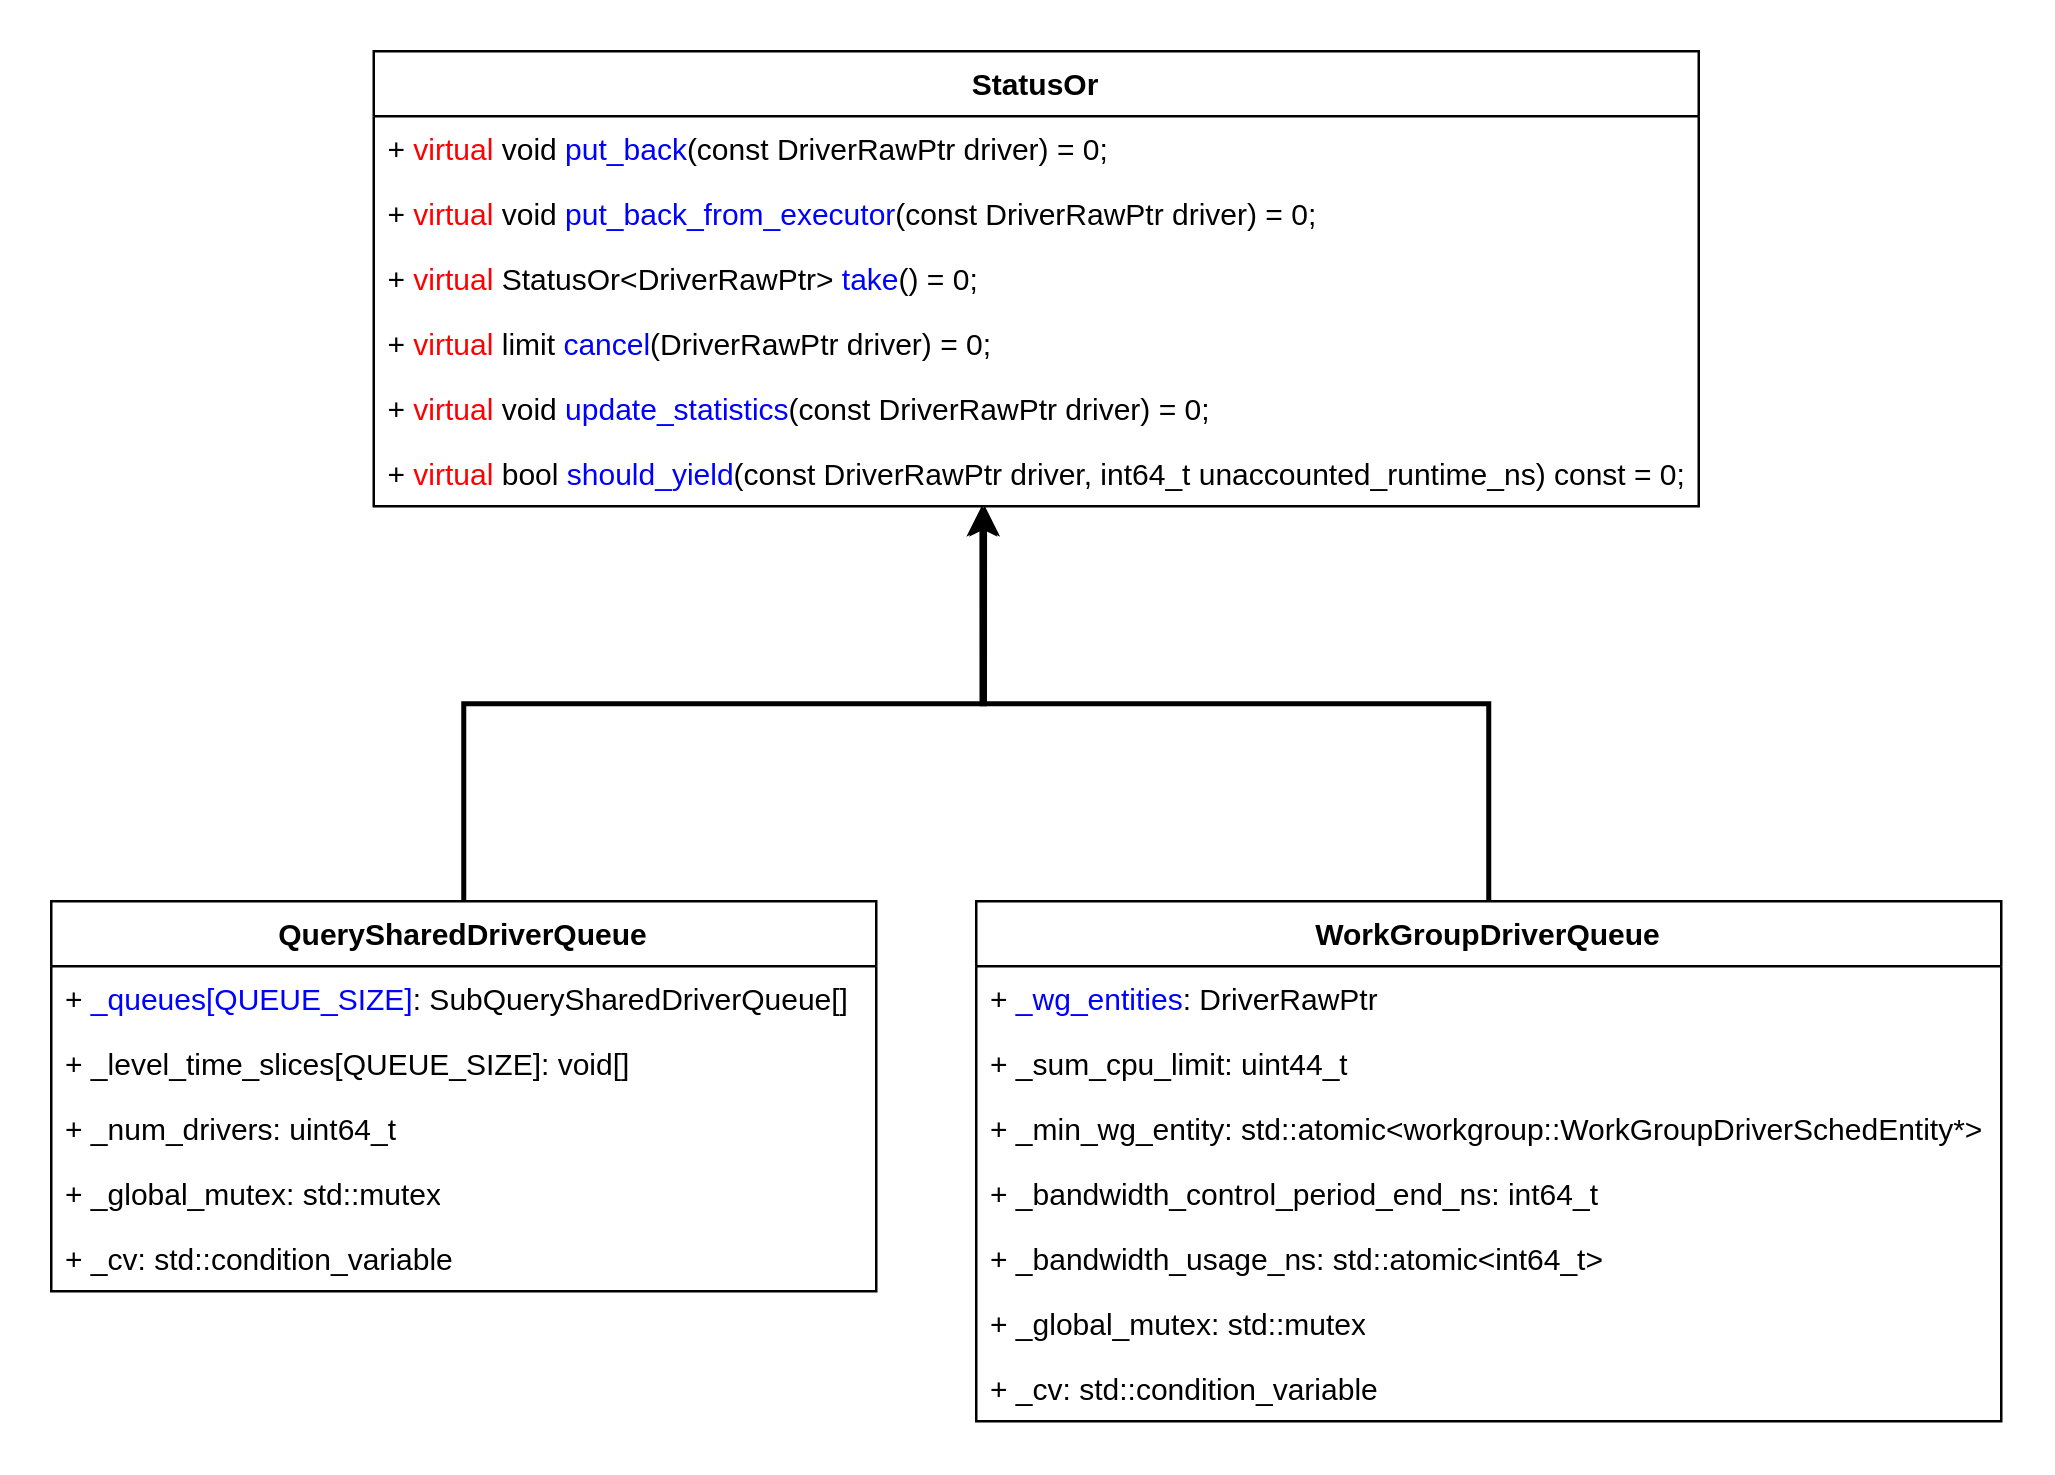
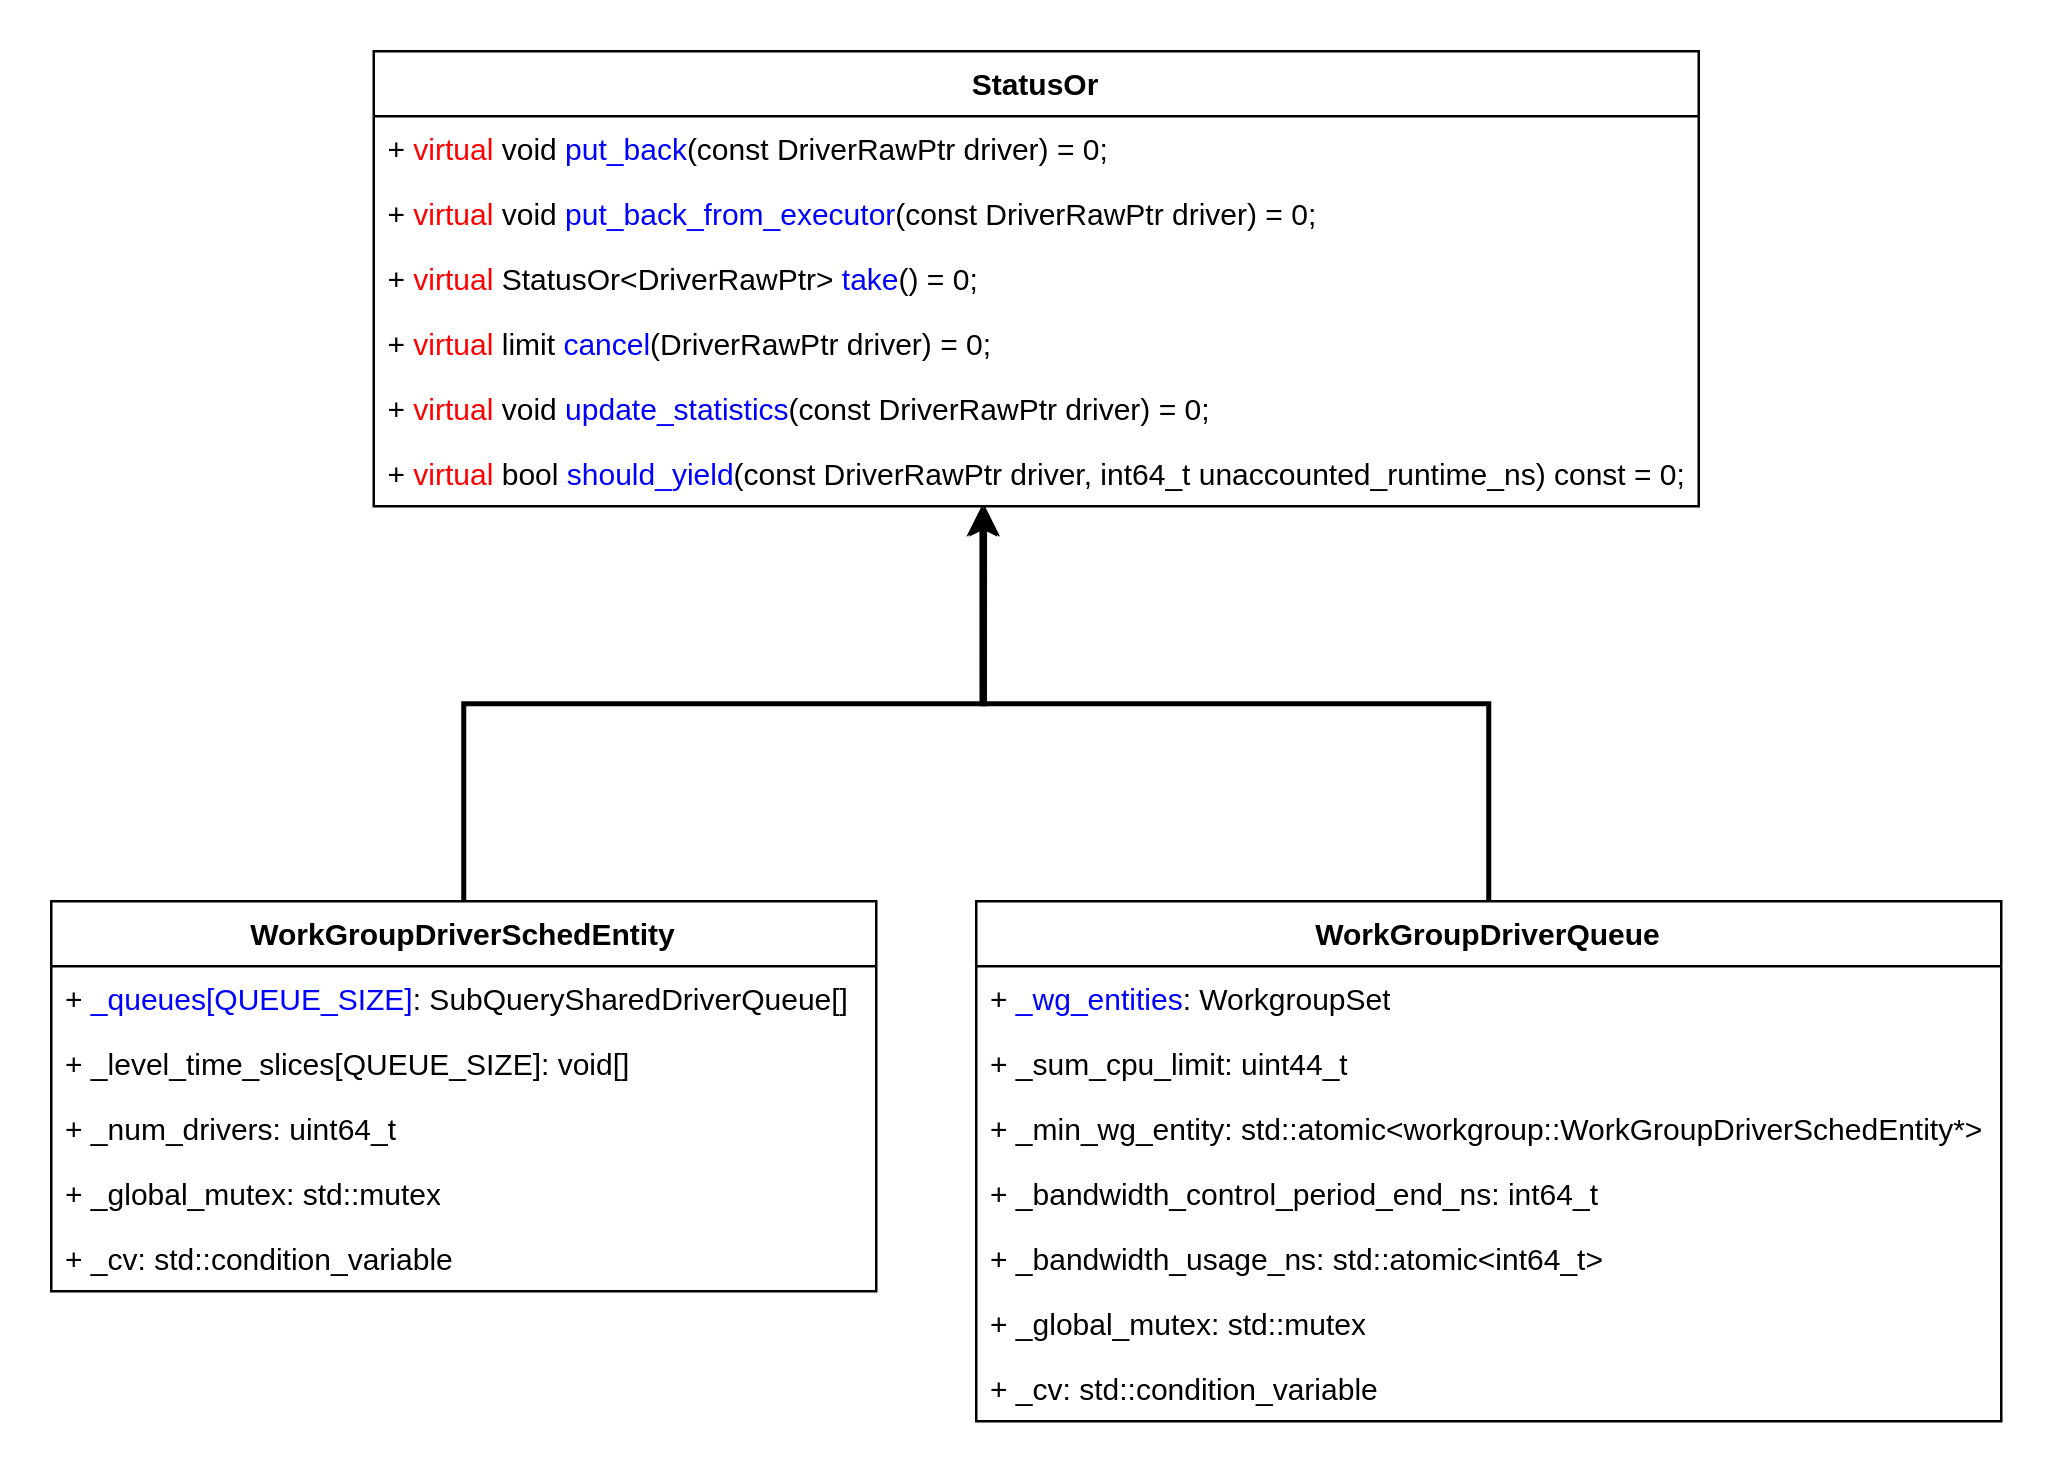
(464, 937) -> (464, 937)
(1203, 1002) -> (1207, 1002)
